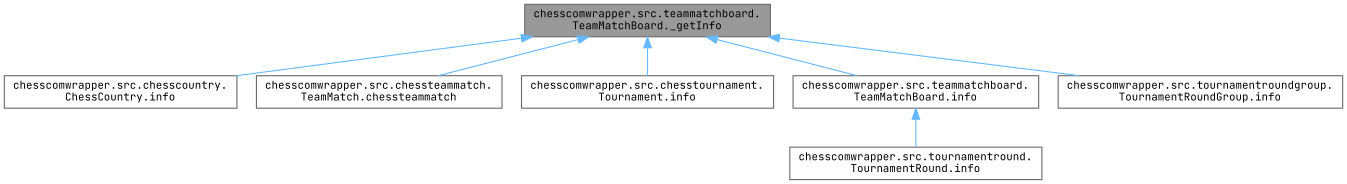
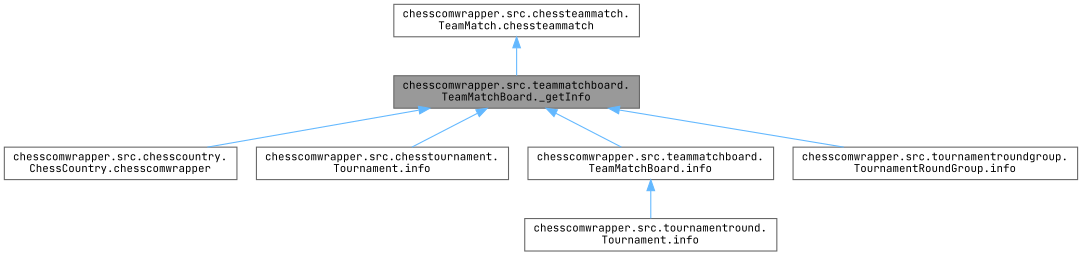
(508, 58) -> (517, 62)
(121, 92) -> (121, 163)
(916, 163) -> (651, 235)
